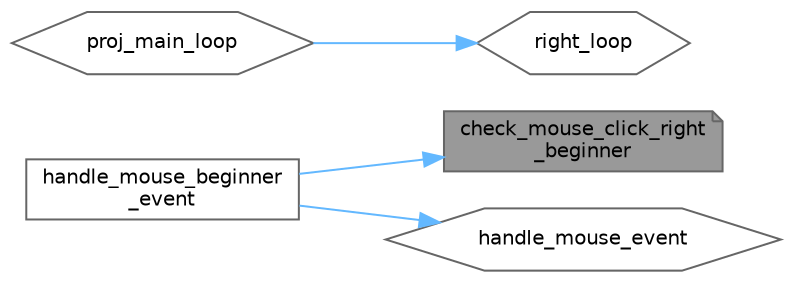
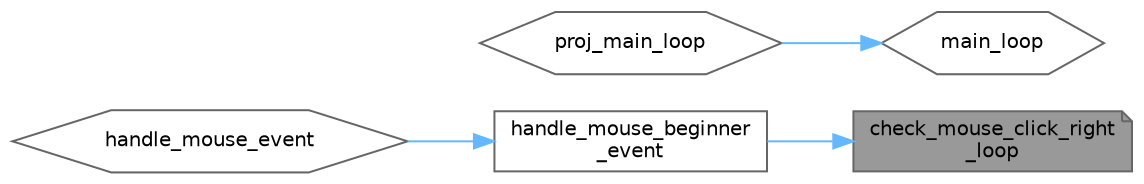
(583, 43) -> (993, 43)
(583, 141) -> (993, 141)
(360, 213) -> (441, 141)
